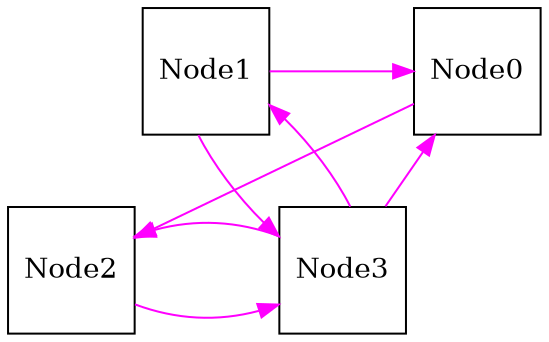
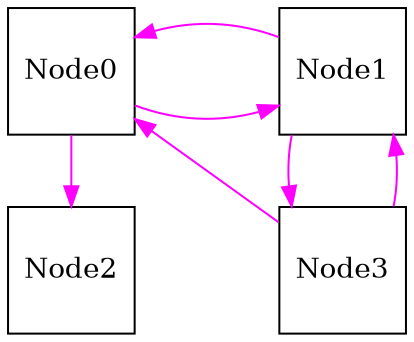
none -> (196, 119)
(217, 223) -> none
(196, 317) -> none
